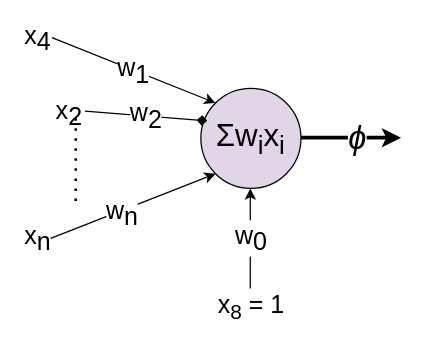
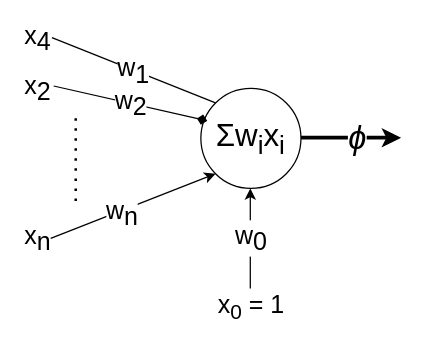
(206, 99) -> (210, 101)
(69, 113) -> (38, 88)
(251, 138) -> (251, 138)
(251, 307) -> (251, 307)
